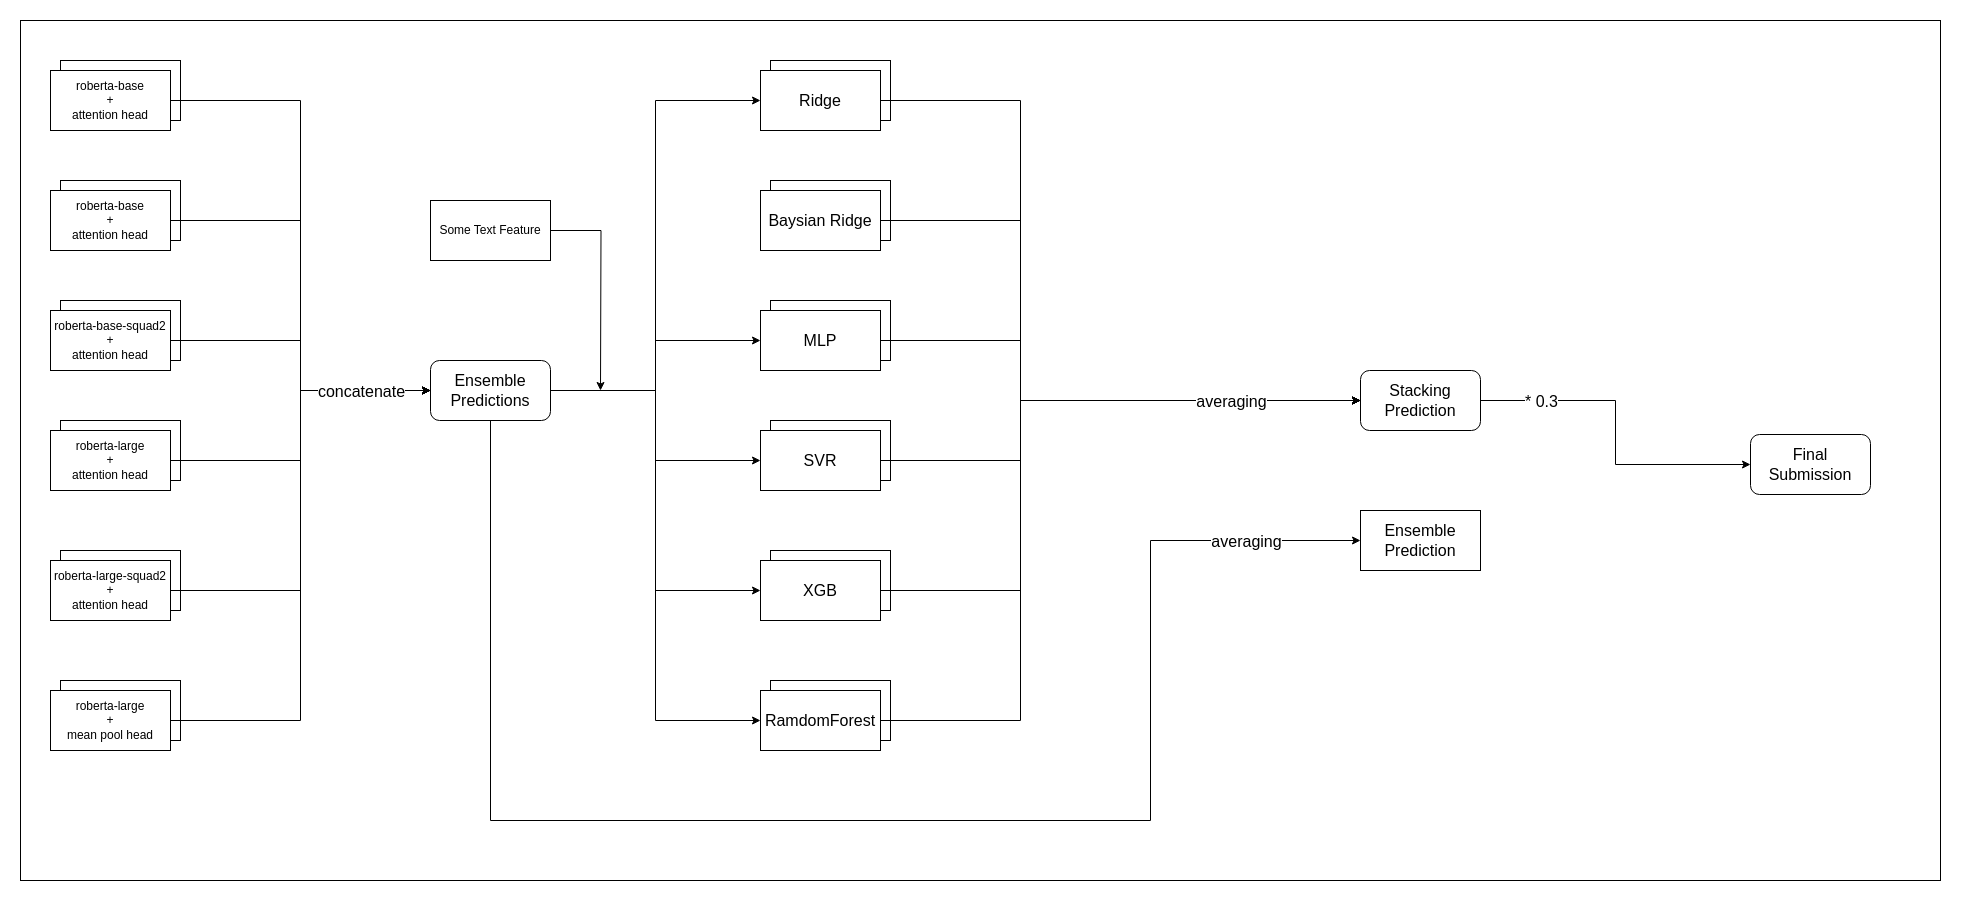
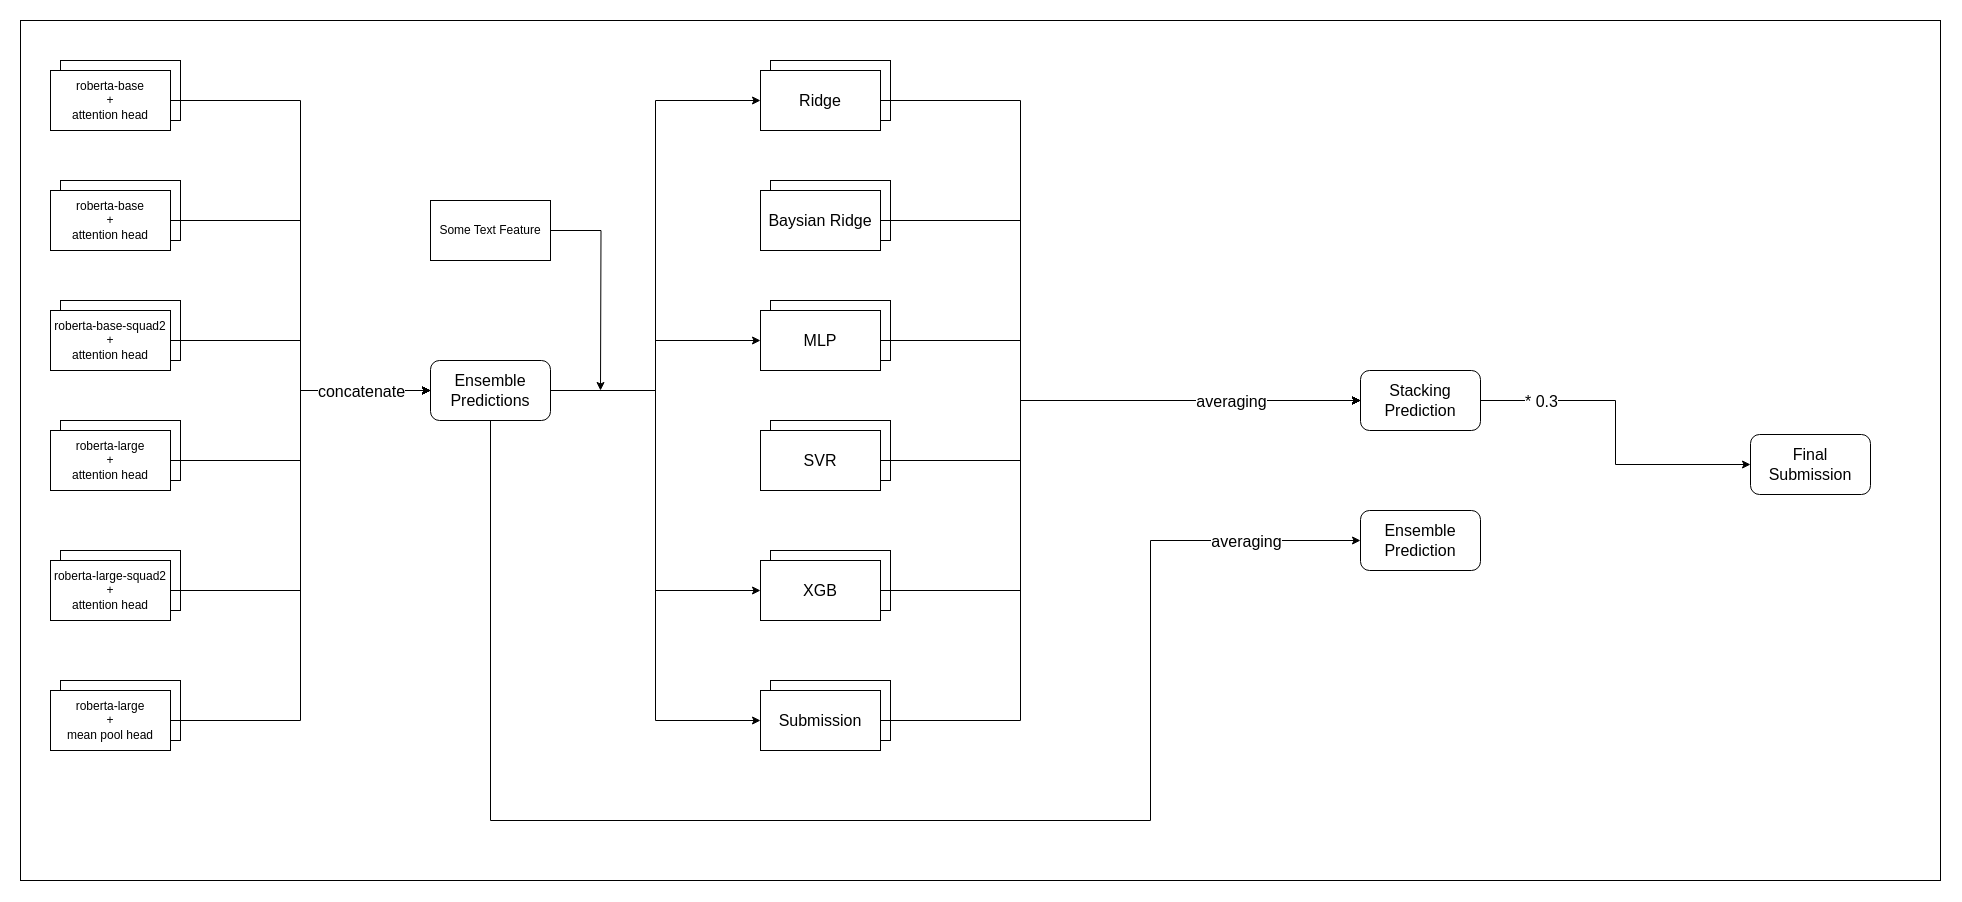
(705, 461) -> none
(1421, 541) -> (1421, 541)
(821, 721) -> (821, 721)
